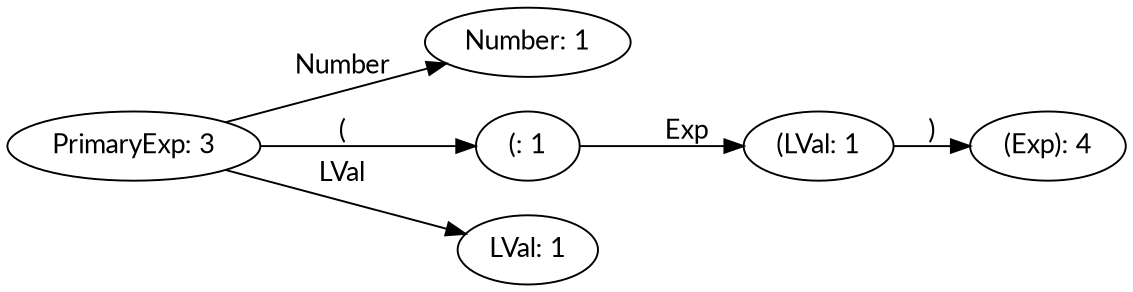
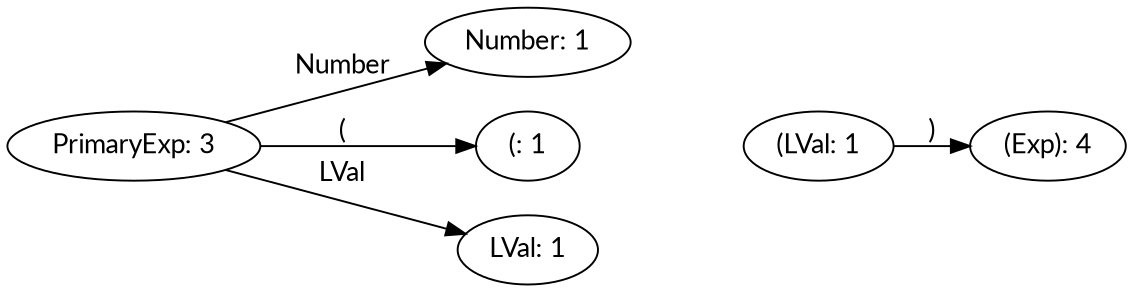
(652, 146) -> none
